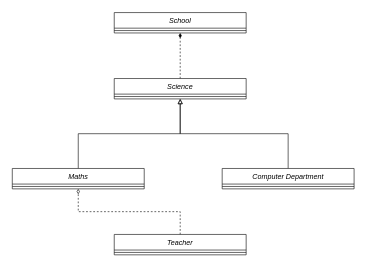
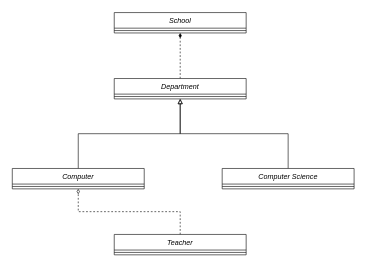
(180, 86) -> (180, 86)
(78, 176) -> (78, 176)
(288, 176) -> (288, 176)
